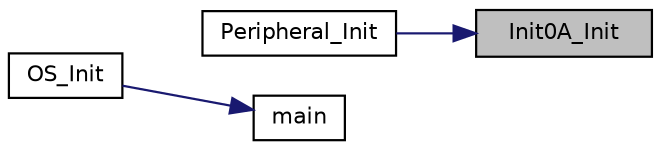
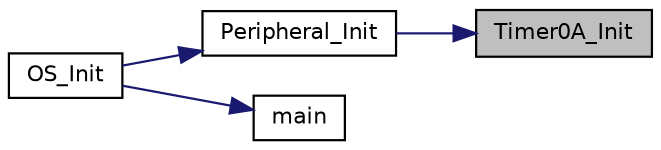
(564, 33) -> (564, 33)
none -> (151, 60)
